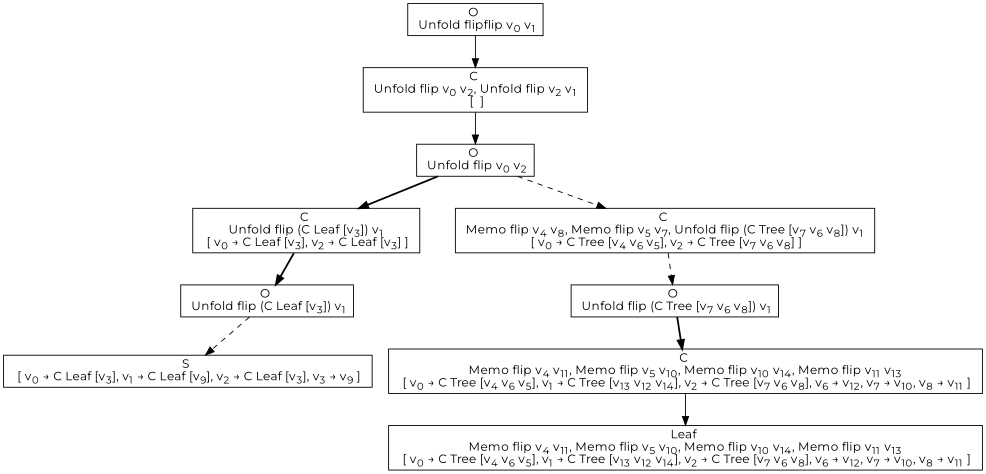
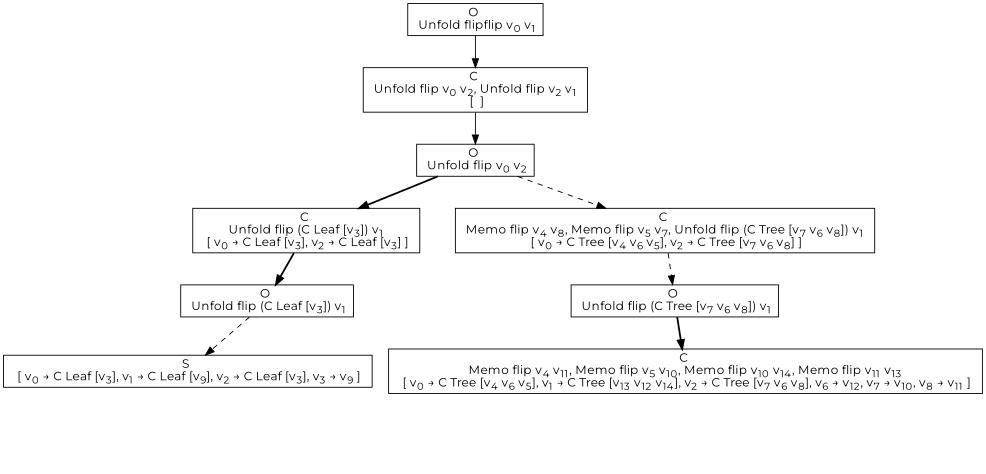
(686, 448) -> none
